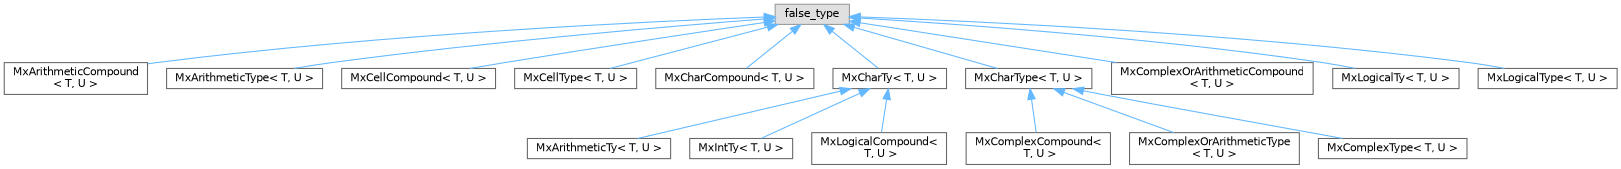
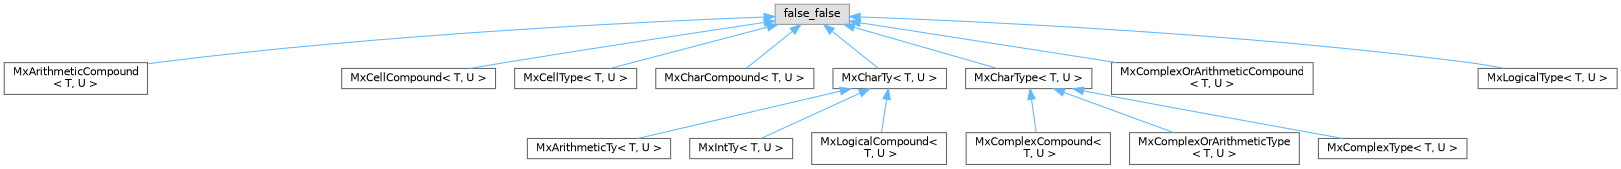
(812, 14) -> (812, 14)
(245, 79) -> none
(1396, 79) -> none
